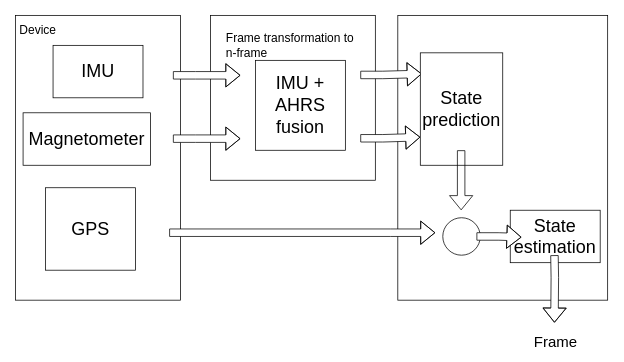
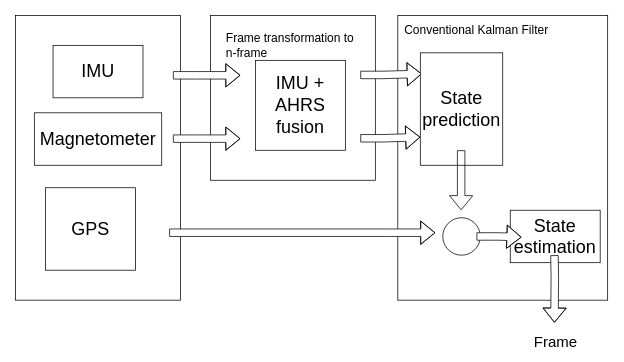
(38, 30) -> none
none -> (477, 30)
(87, 139) -> (98, 139)
